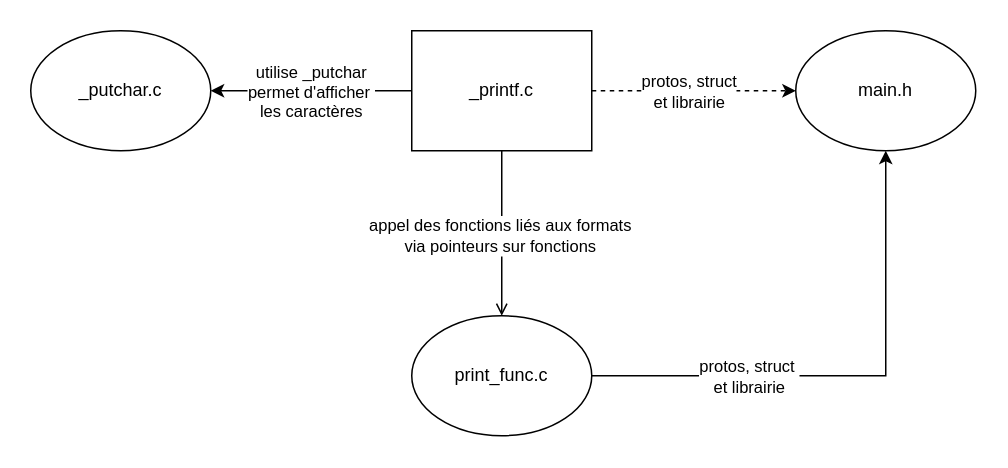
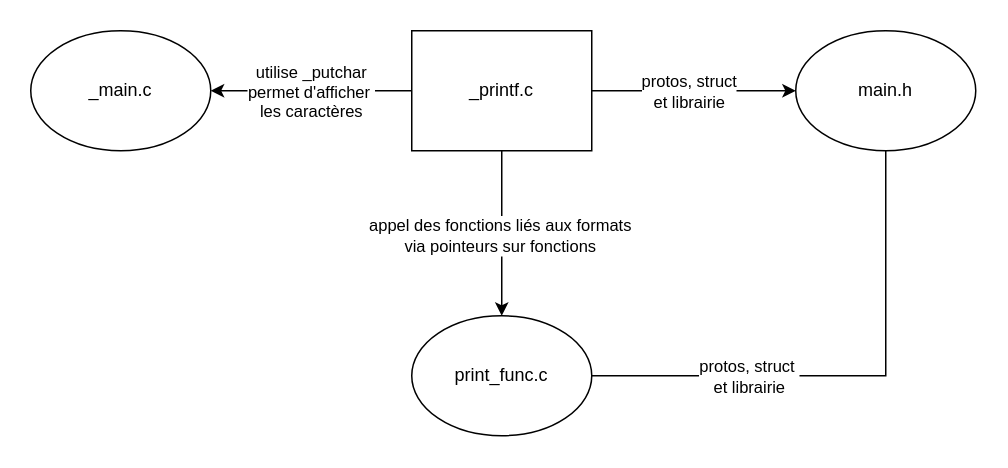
(121, 91) -> (121, 91)
(618, 91) -> (618, 91)
(886, 162) -> (886, 157)
(502, 306) -> (502, 304)
